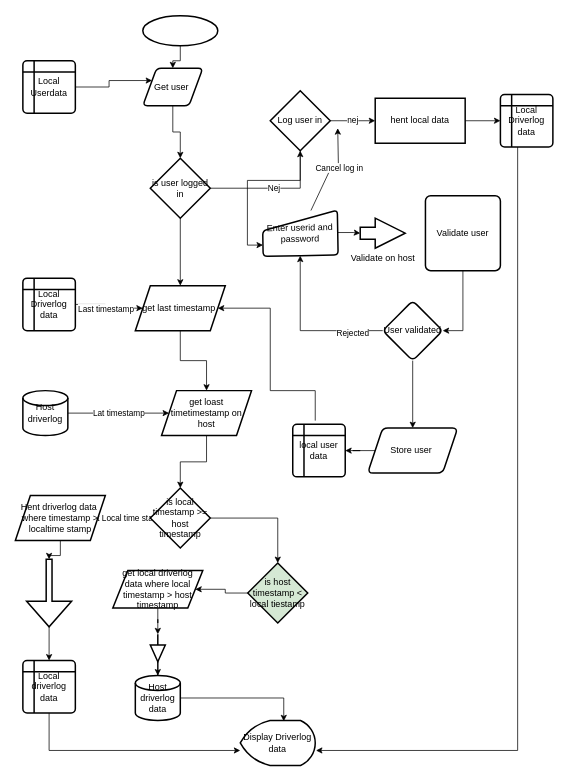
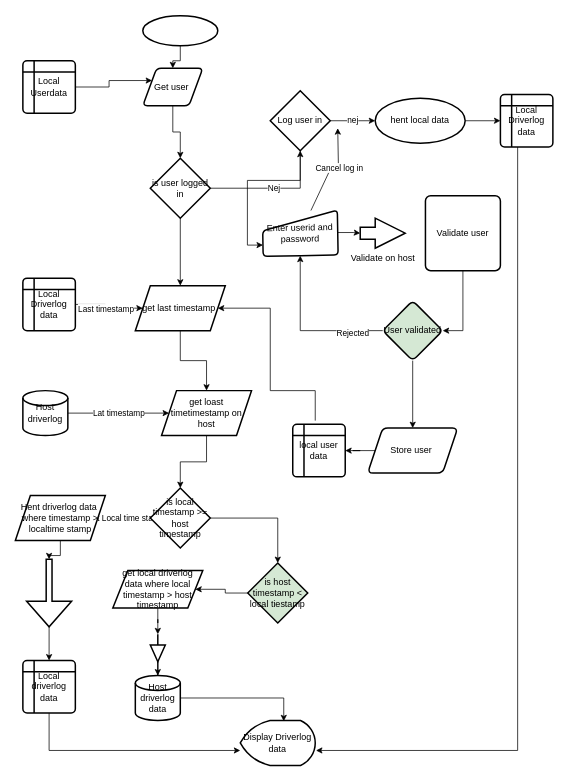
(420, 120) -> (420, 120)
(413, 330) -> (413, 330)
